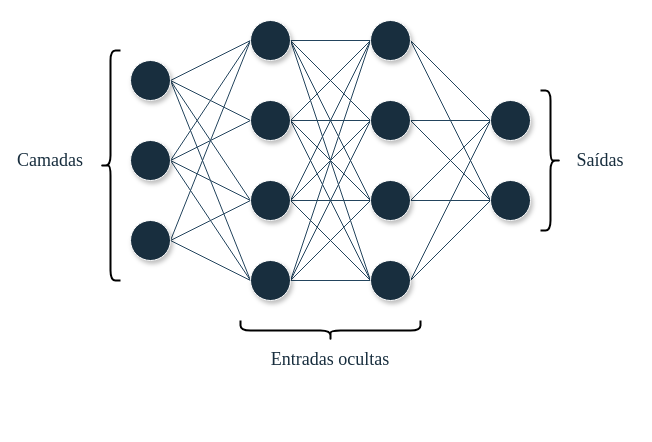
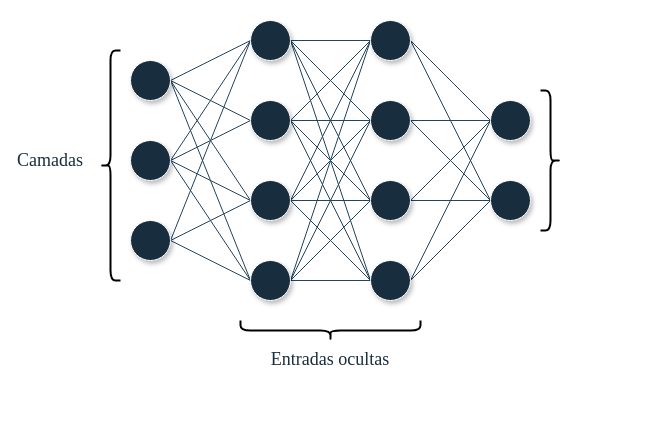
(601, 161) -> none
